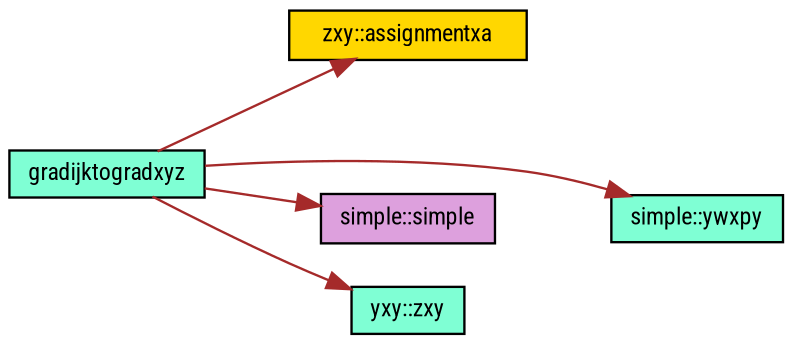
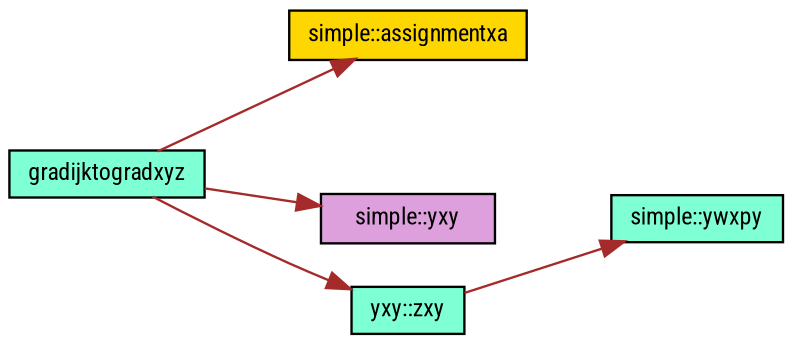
(408, 35) -> (408, 35)
(407, 162) -> (533, 271)
(408, 219) -> (408, 219)
